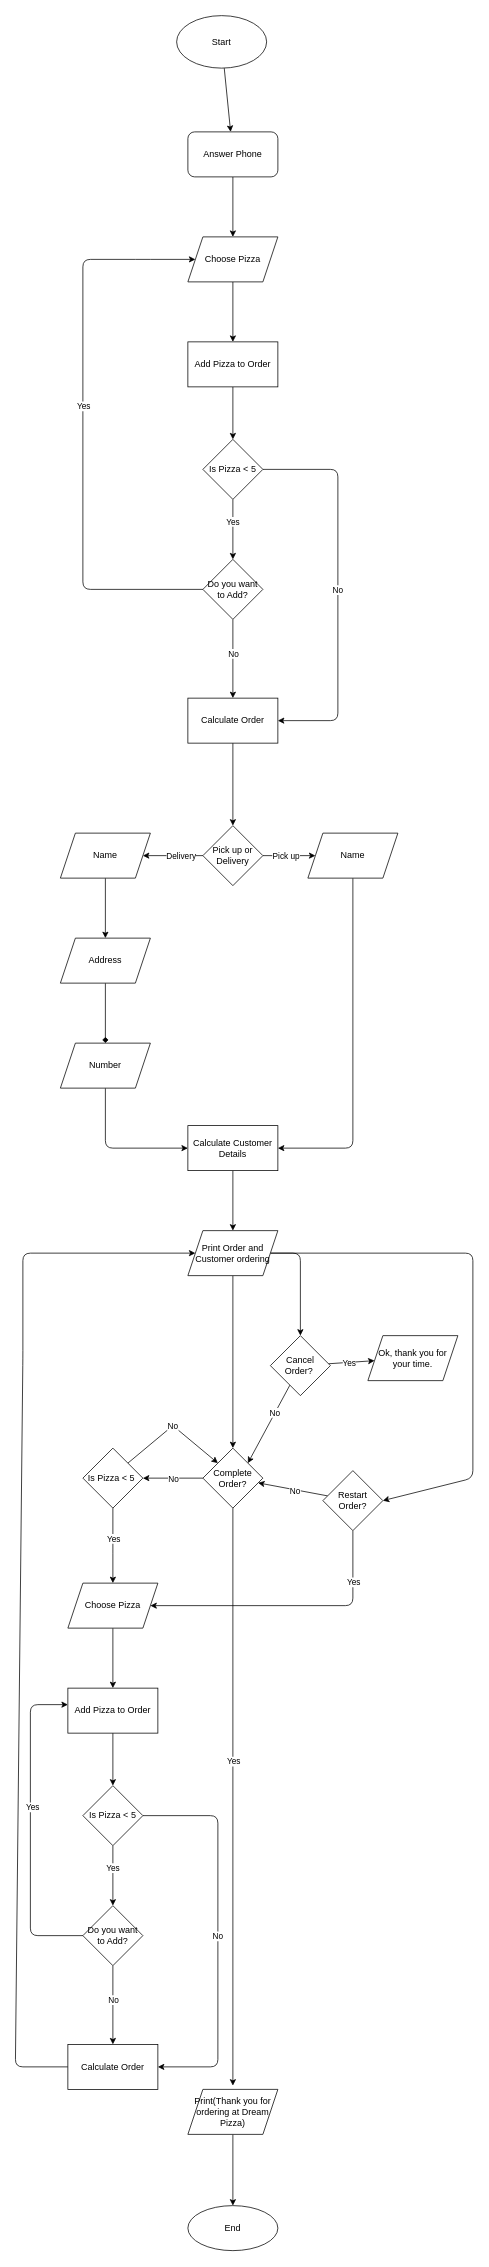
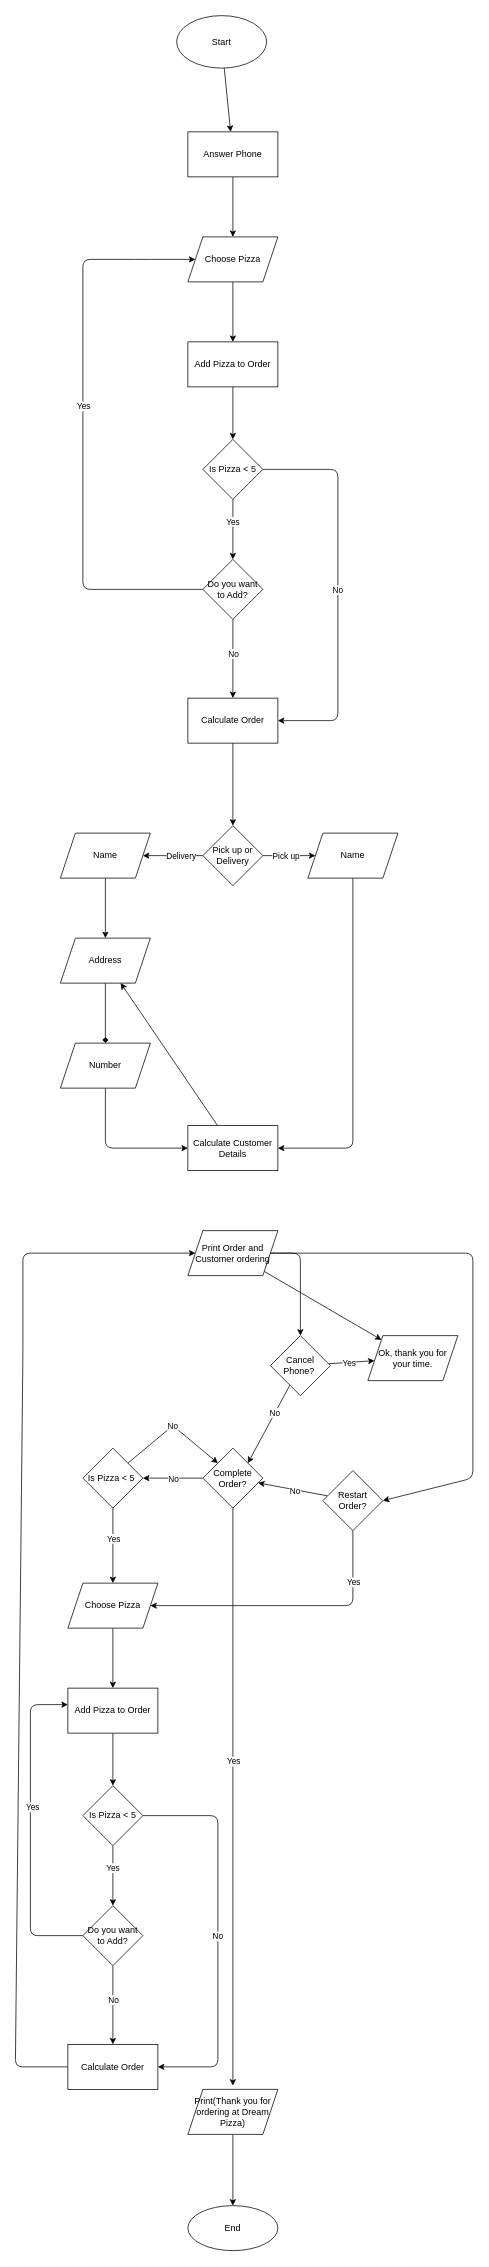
(233, 154) -> (233, 154)
(233, 1224) -> (171, 1057)
(300, 1365) -> (300, 1365)
(233, 1441) -> (321, 1304)
